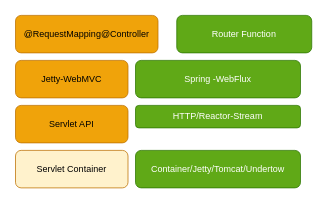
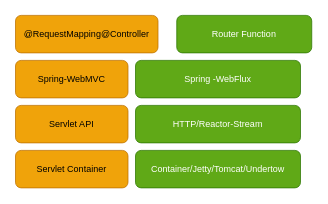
(72, 79) -> (72, 79)
(218, 117) -> (218, 124)
(72, 169) -> (72, 169)
